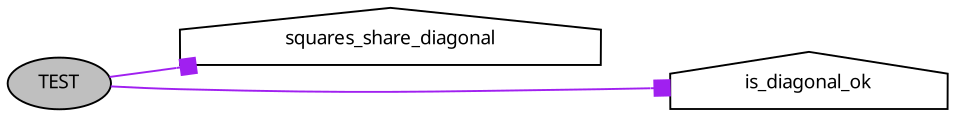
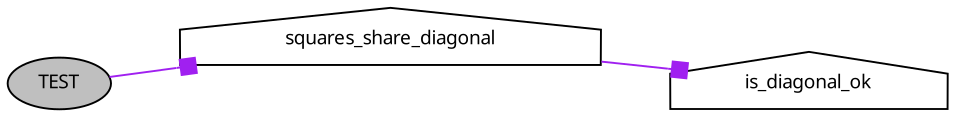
(381, 92) -> (635, 65)
